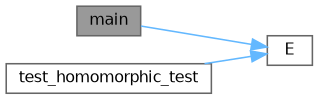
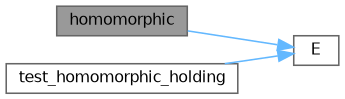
(109, 21) -> (122, 21)
(109, 78) -> (122, 78)
